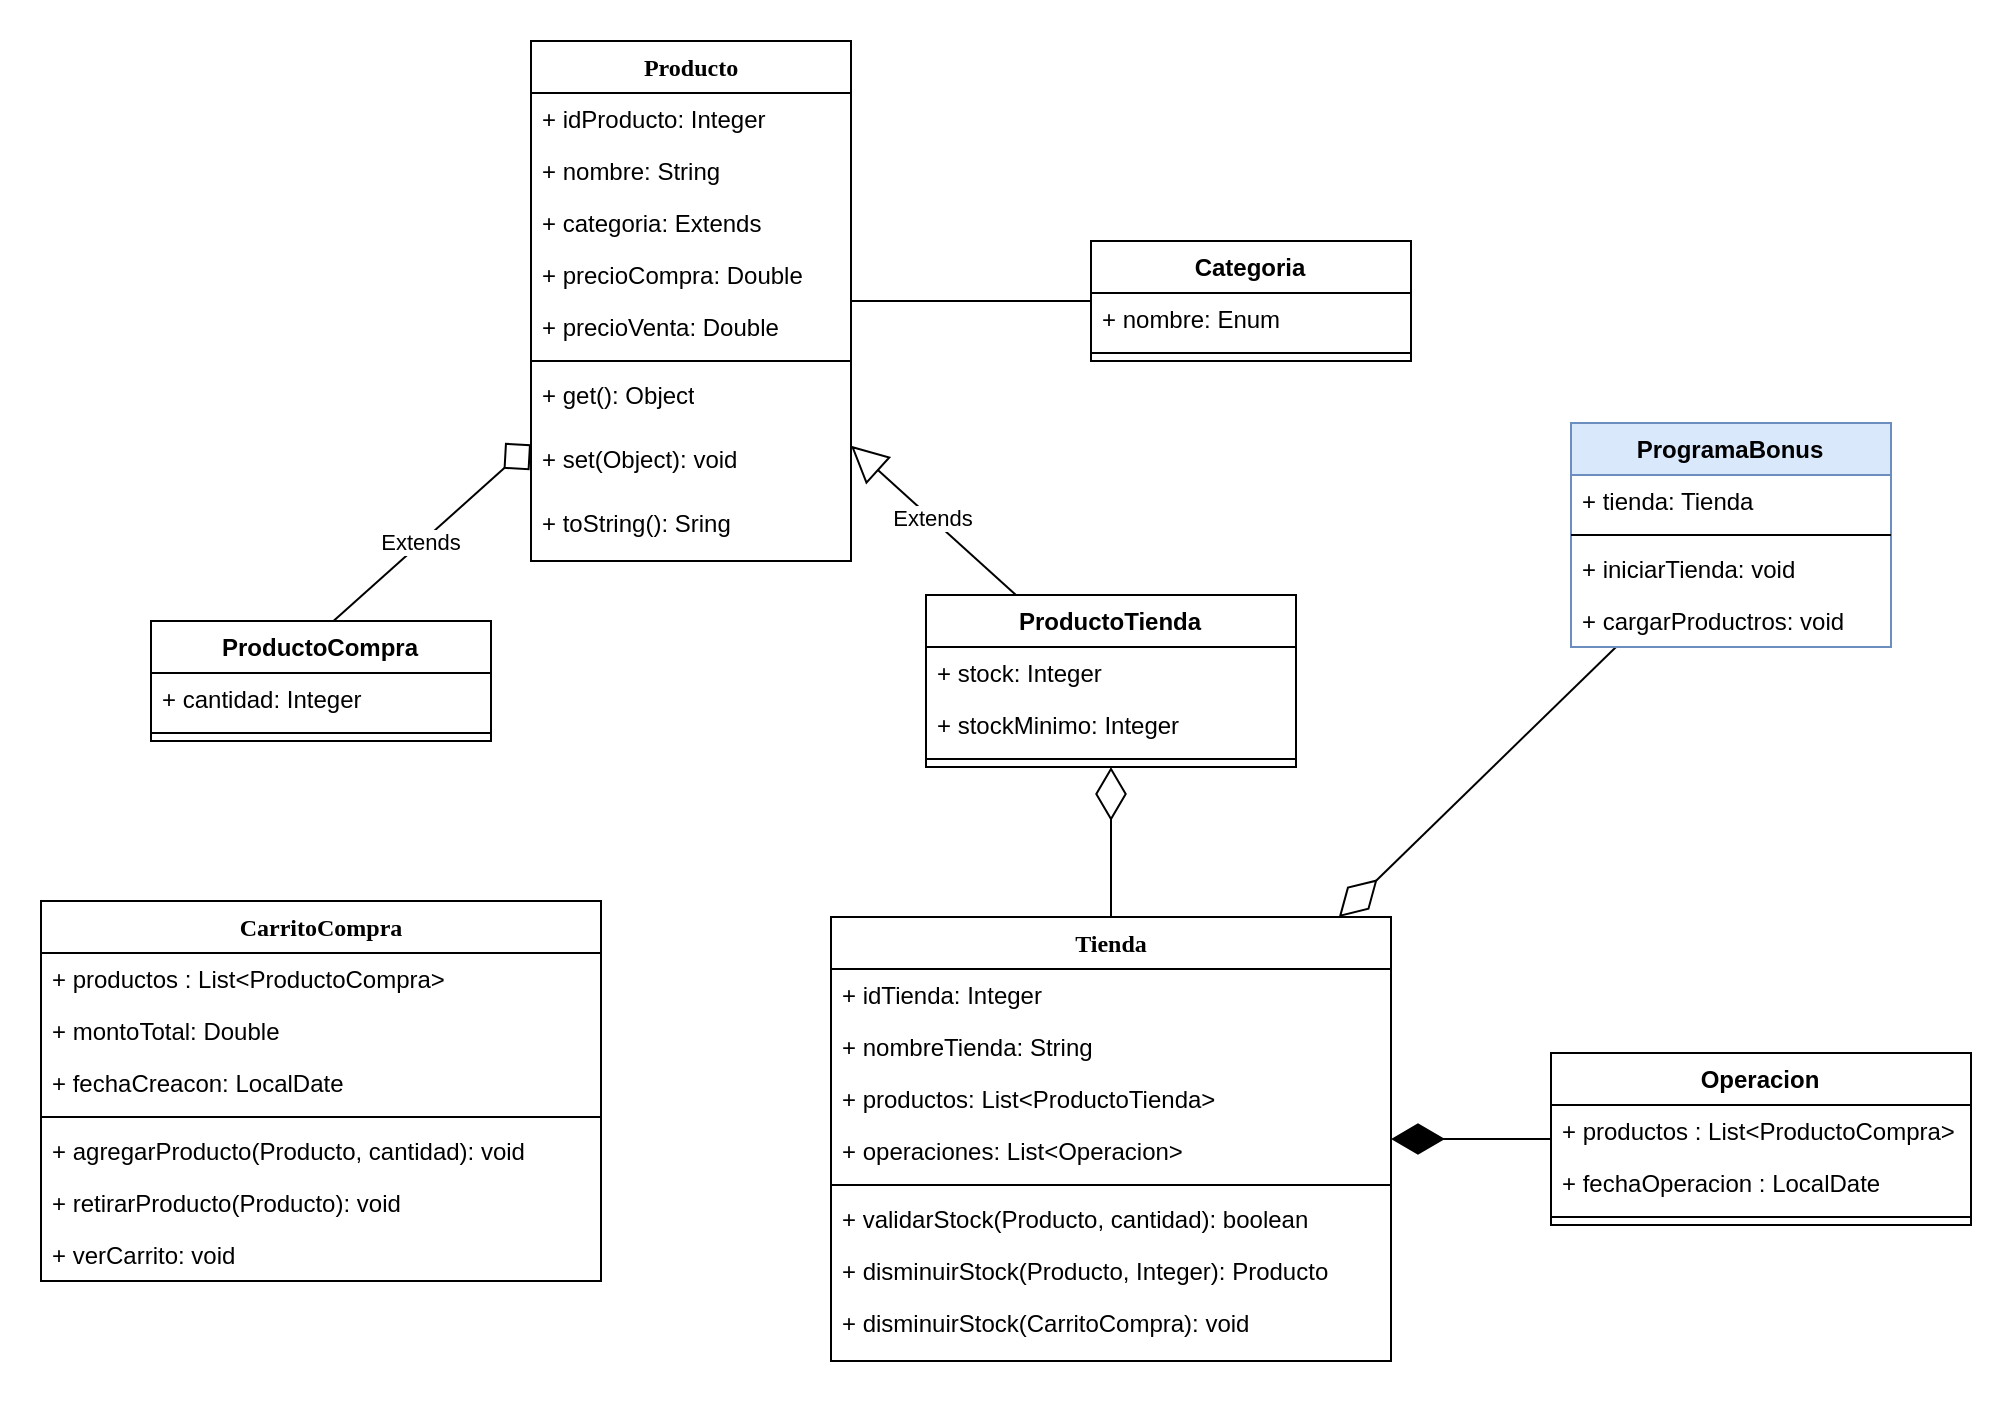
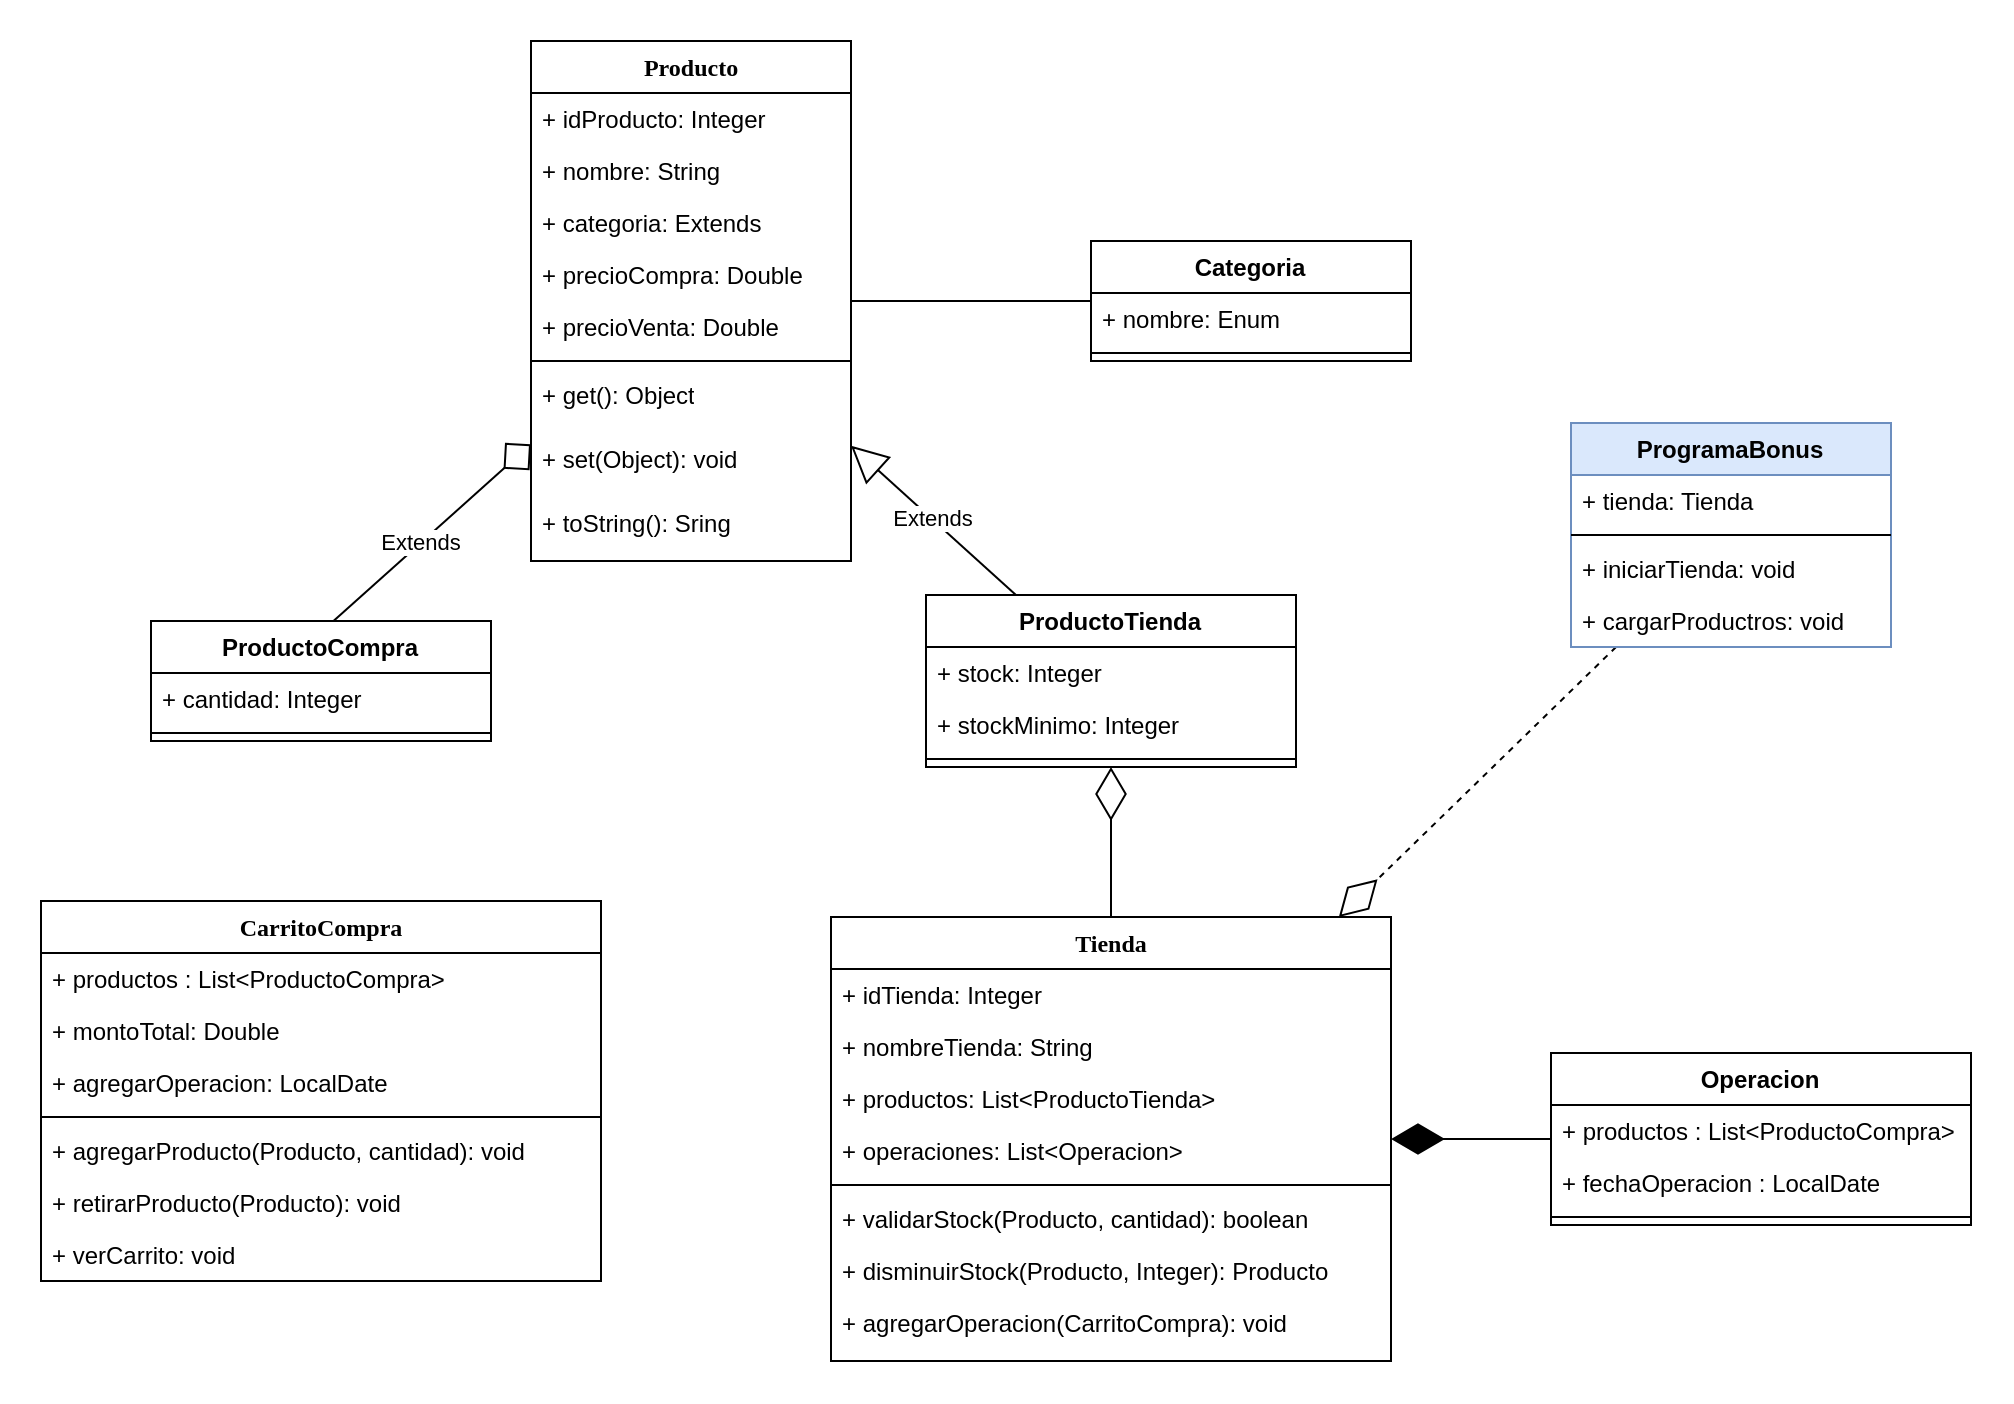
(1494, 766) -> (1494, 766)
(209, 1085) -> (232, 1085)
(1067, 1325) -> (1086, 1325)
